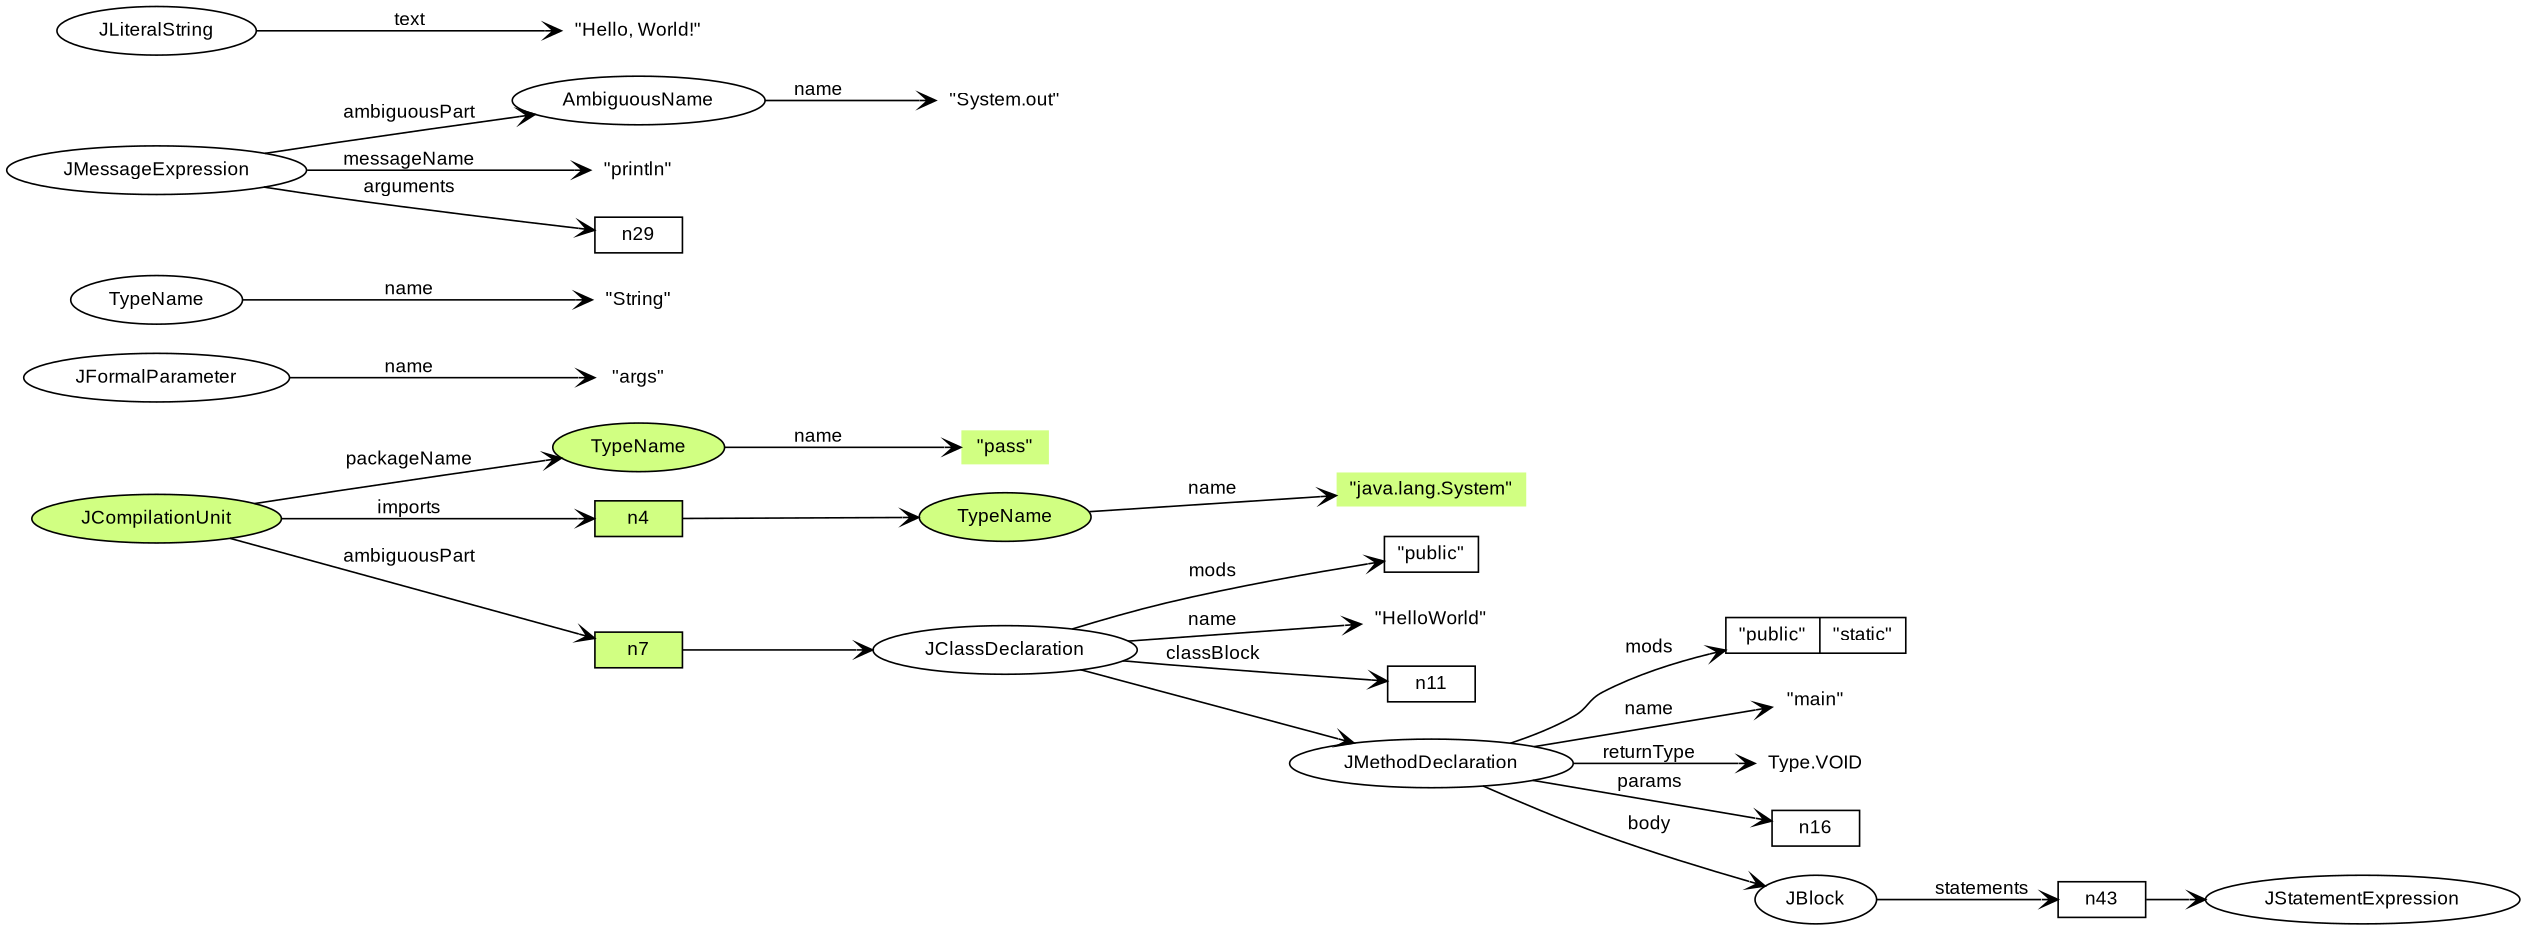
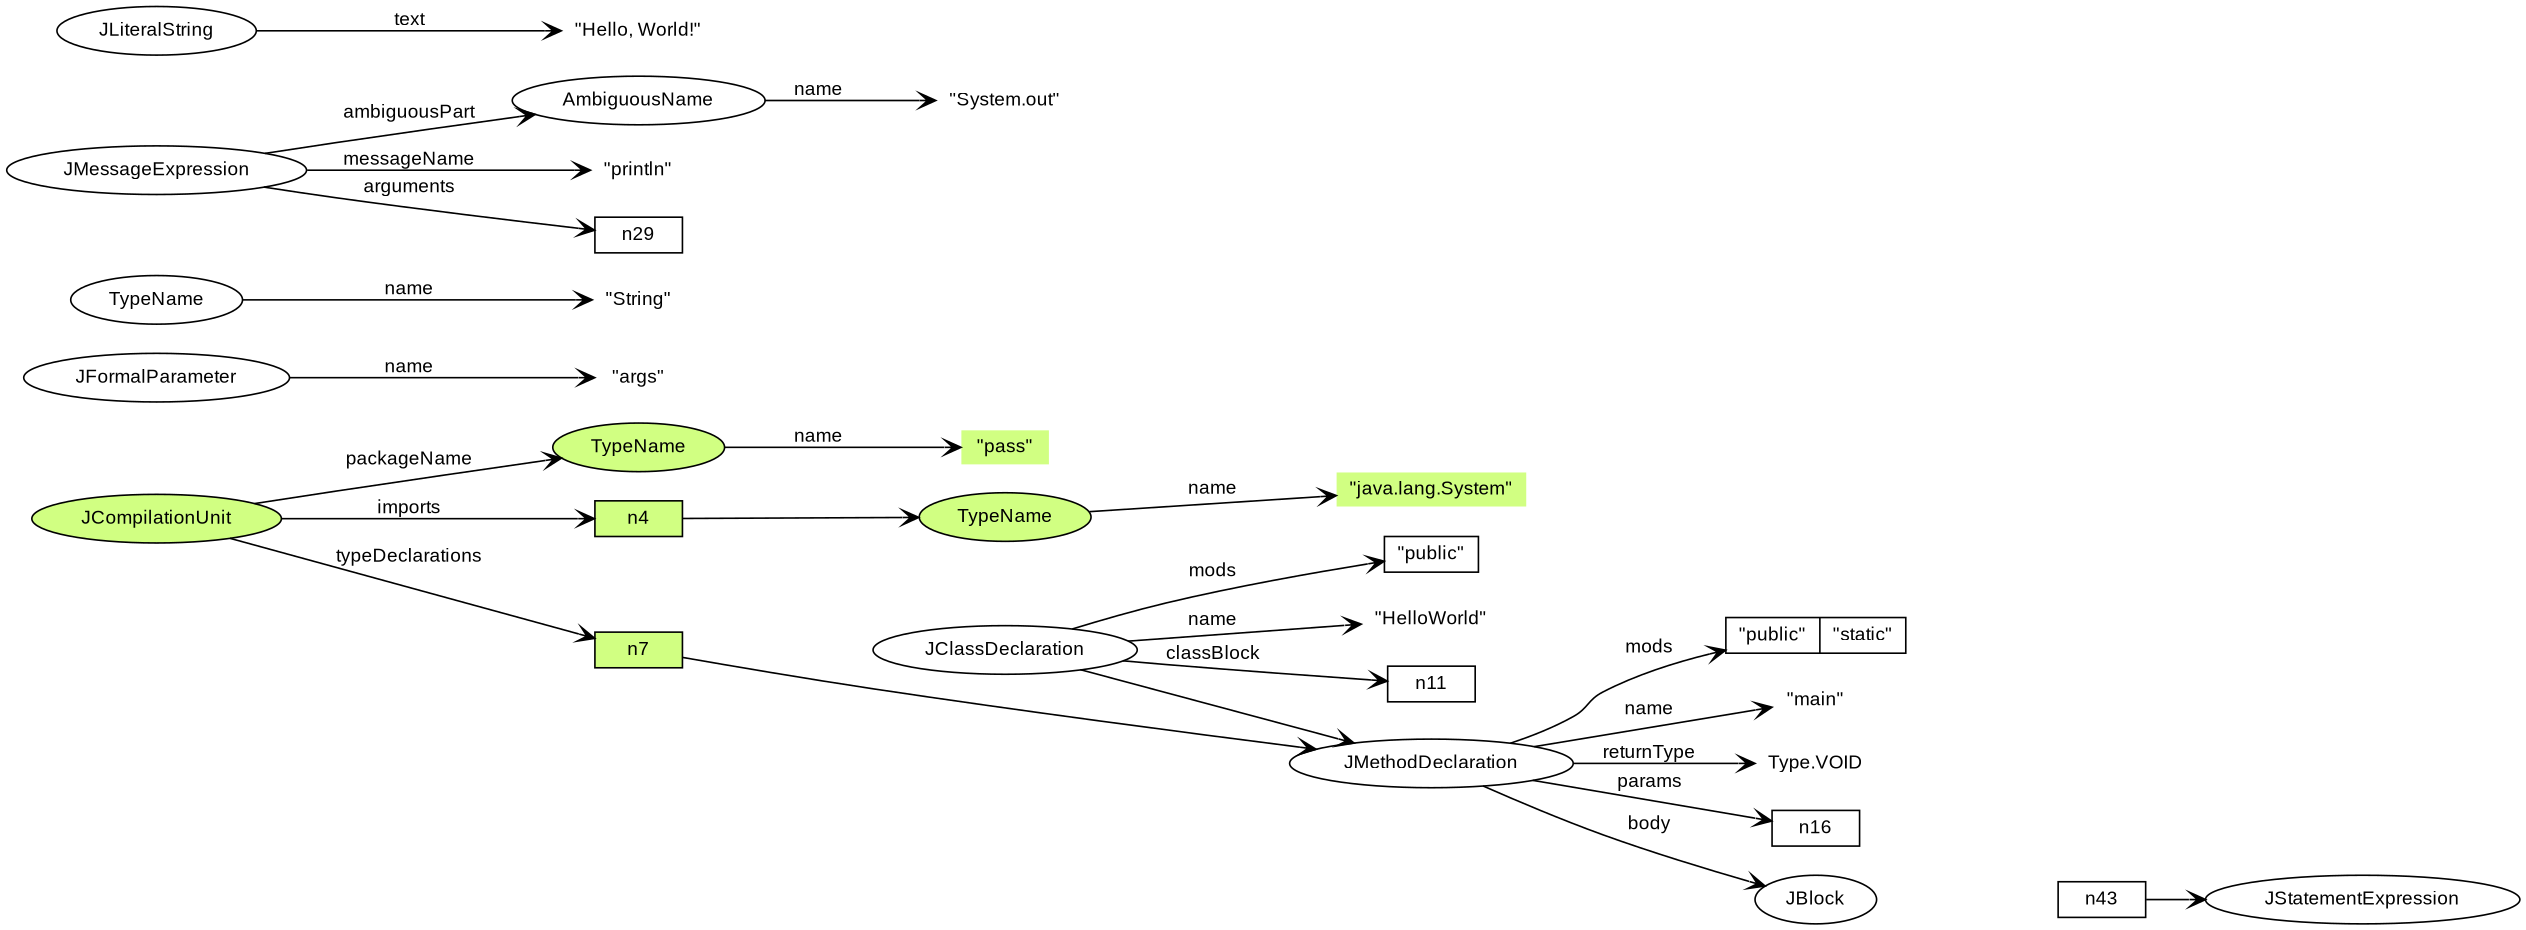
(410, 557) -> (410, 557)
(769, 650) -> (991, 706)
(1959, 900) -> none
